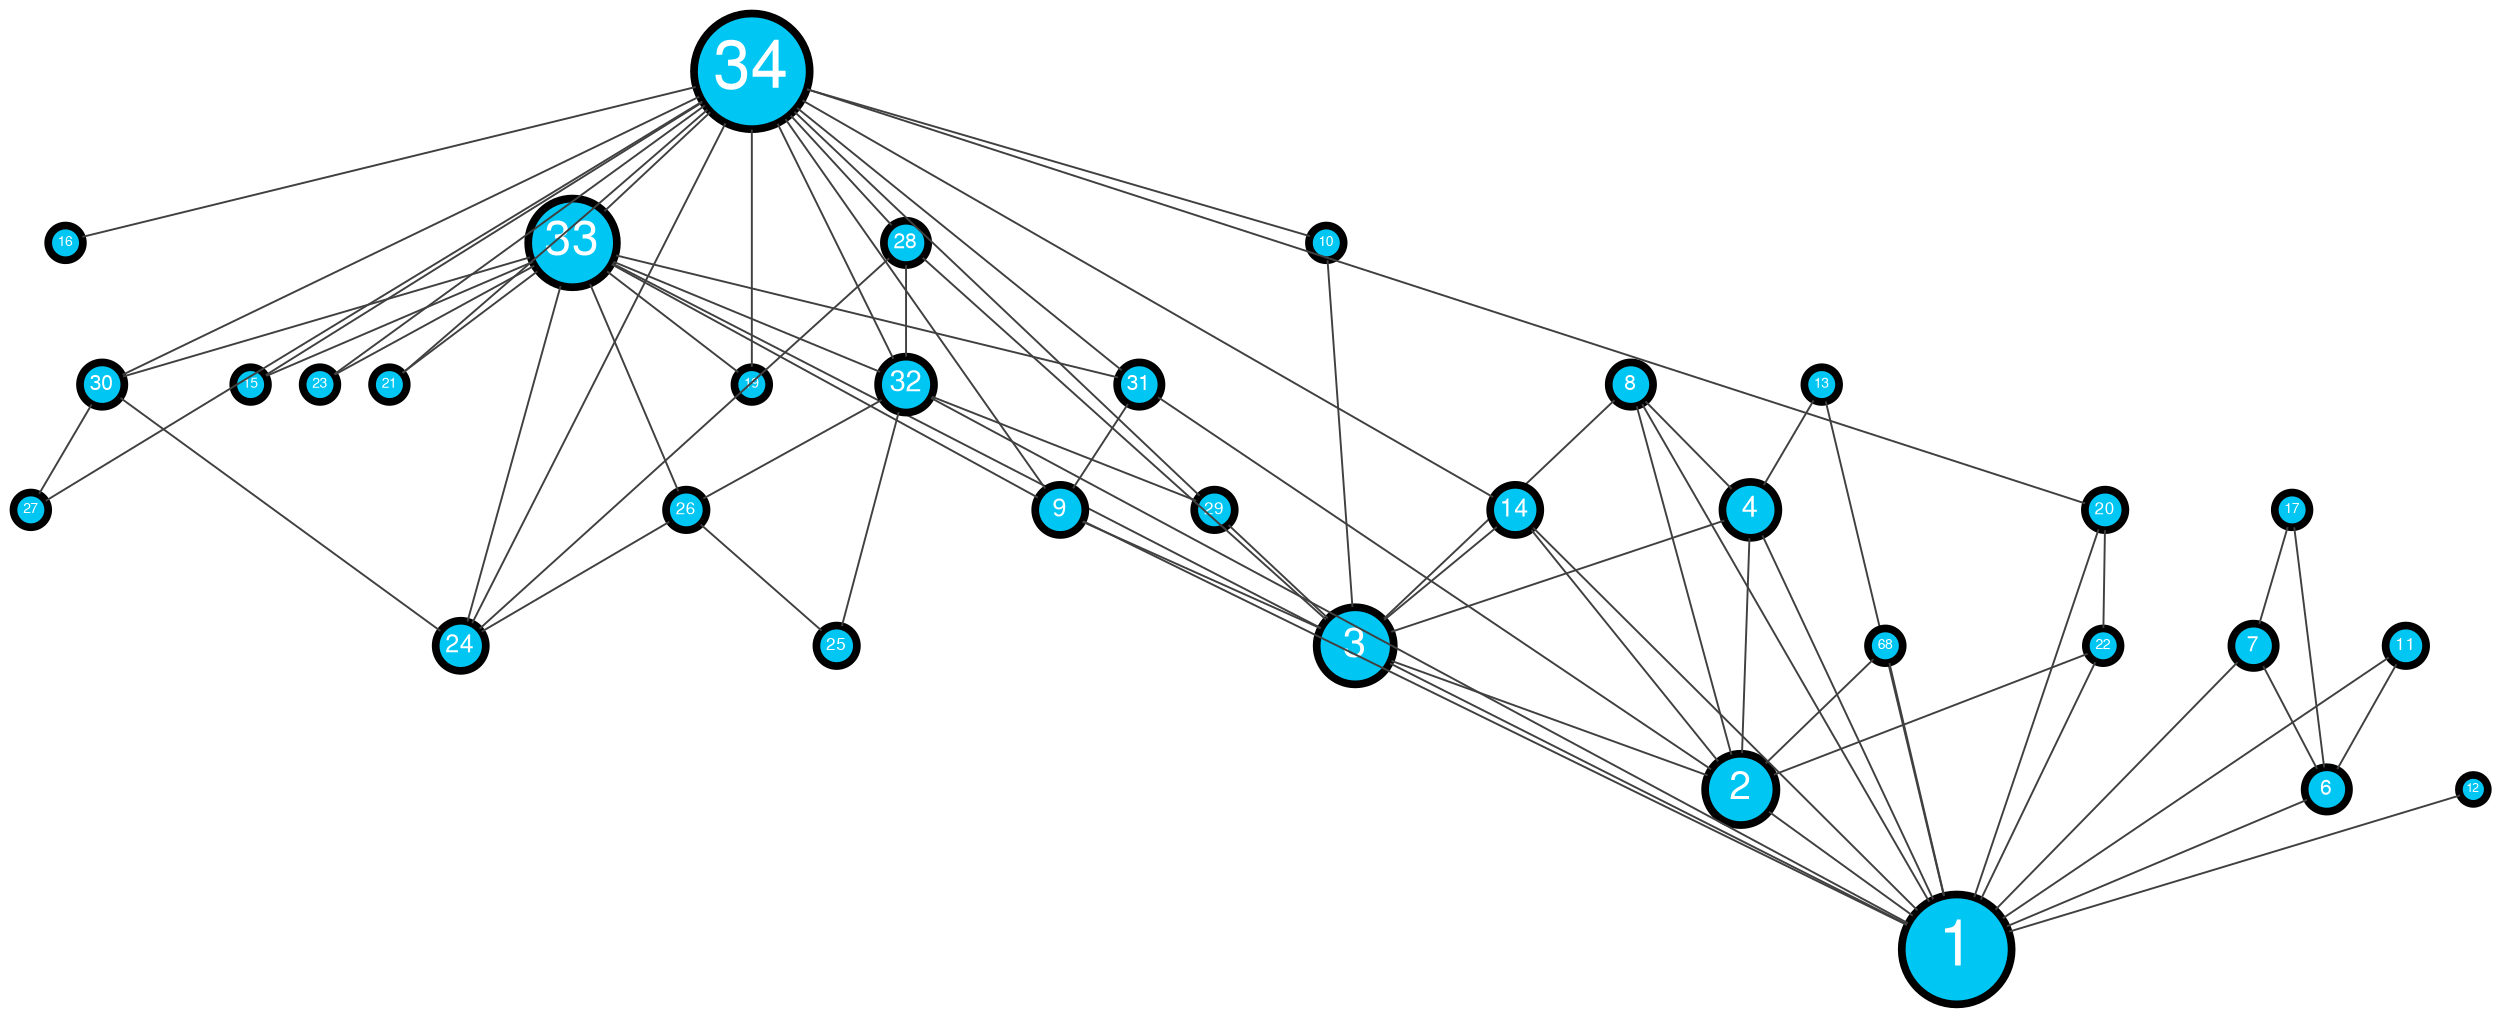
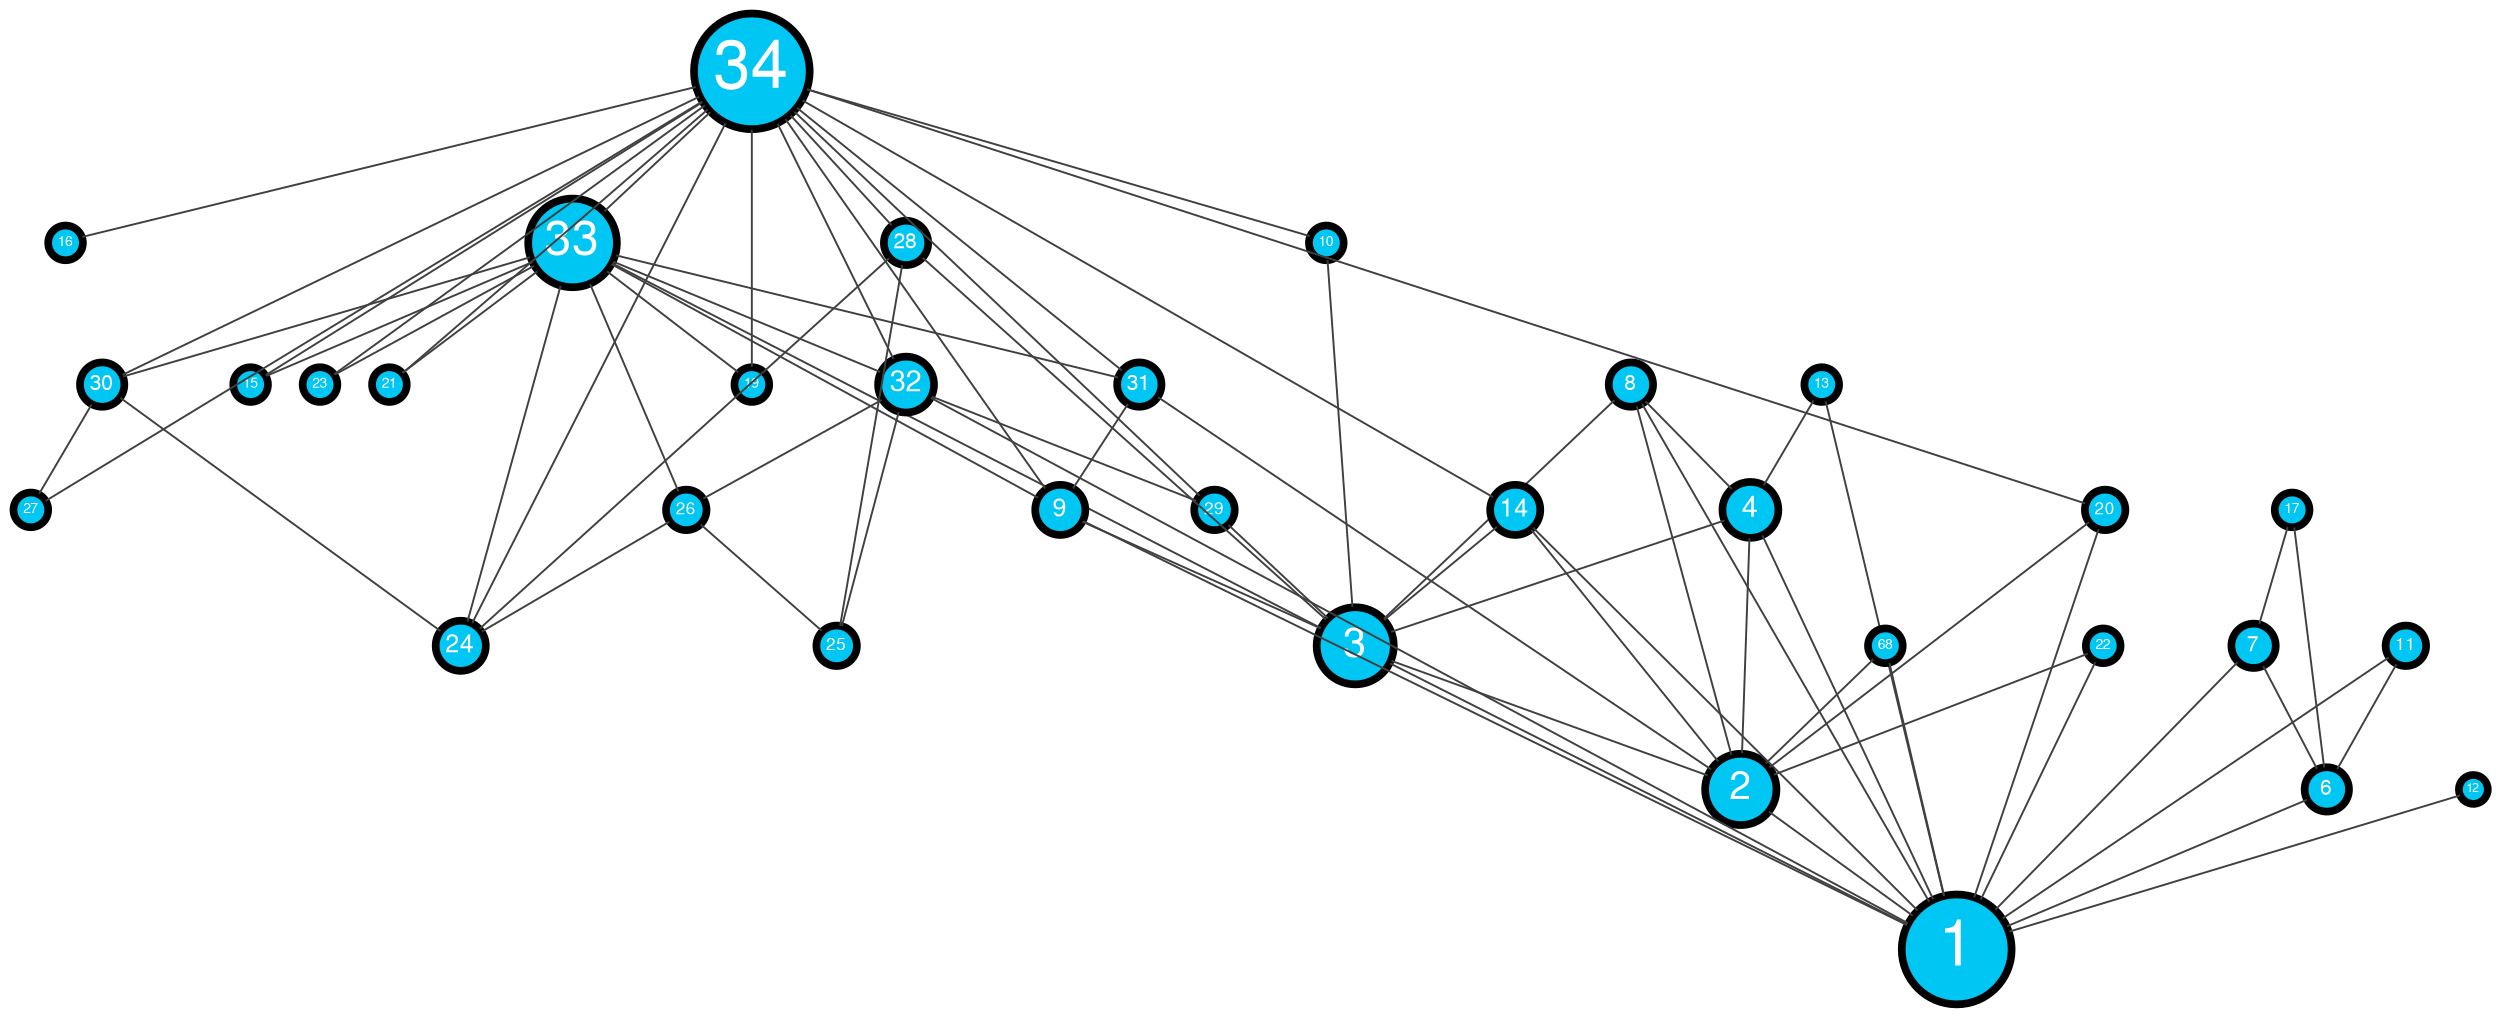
(906, 311) -> (871, 445)
(2104, 579) -> (1929, 645)
